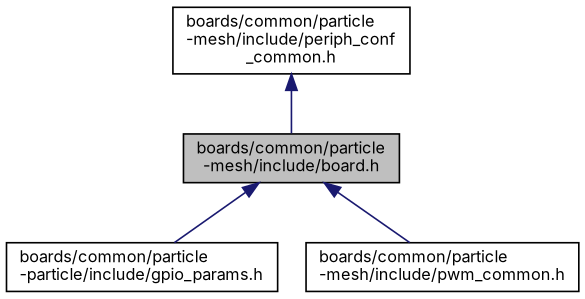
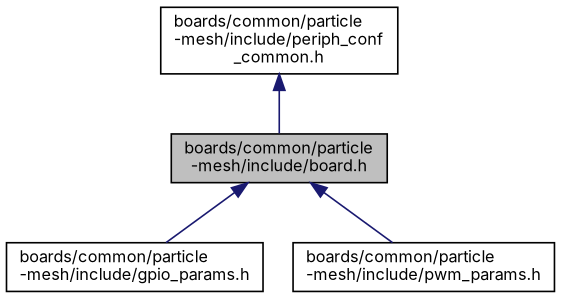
(142, 267) -> (135, 267)
(442, 267) -> (424, 267)
